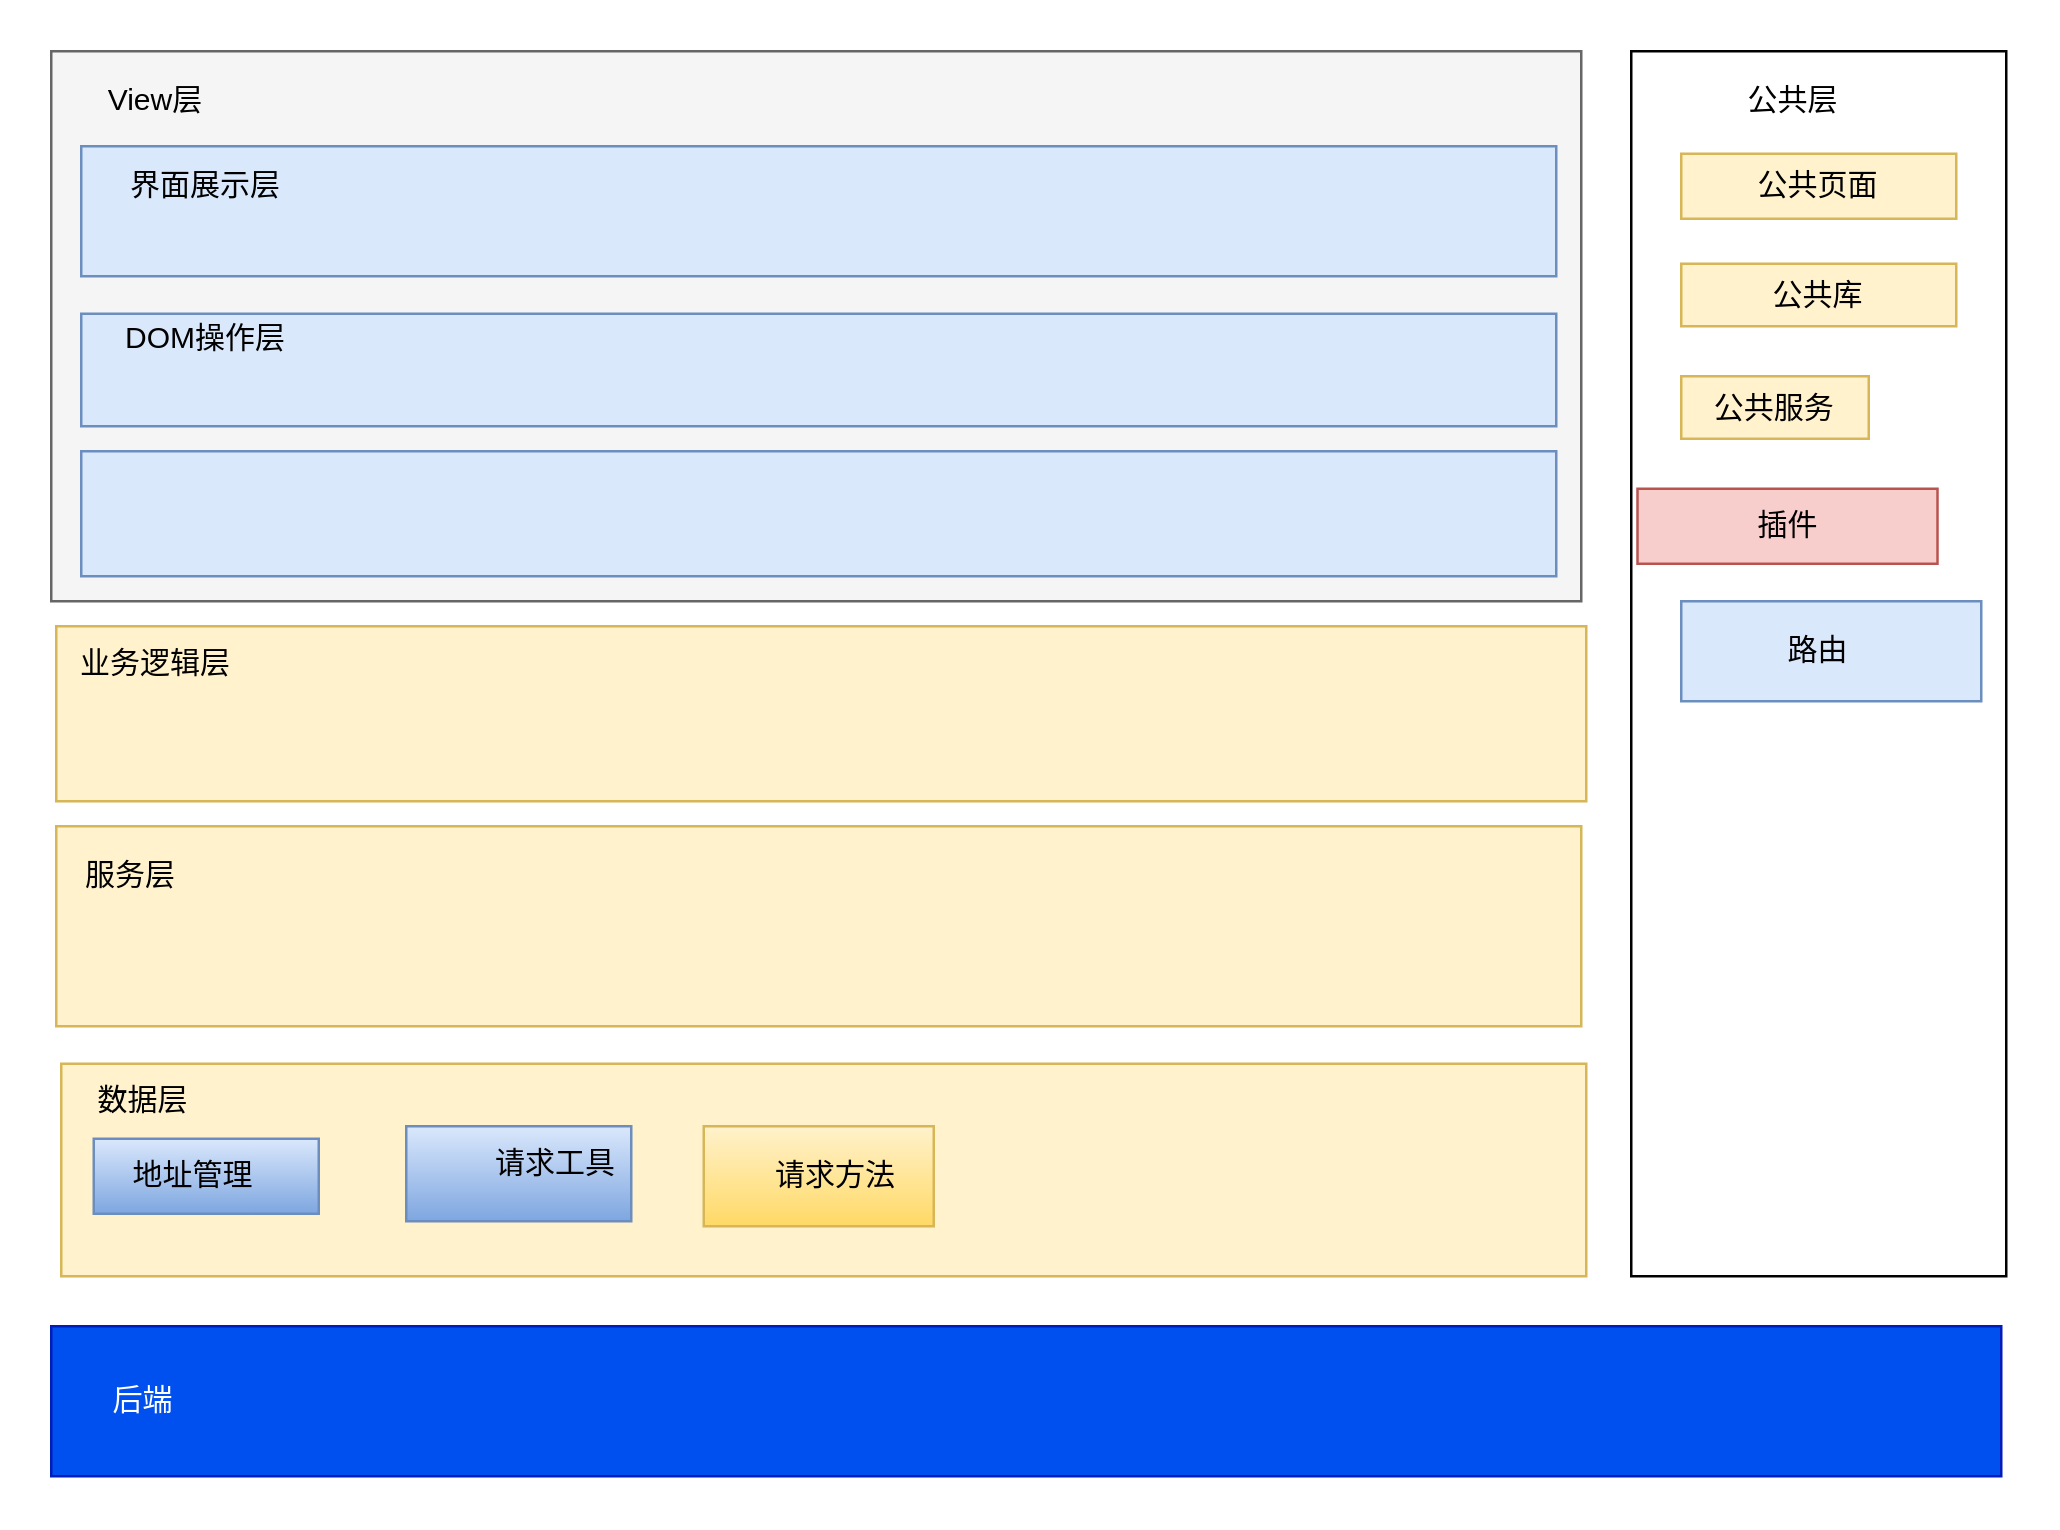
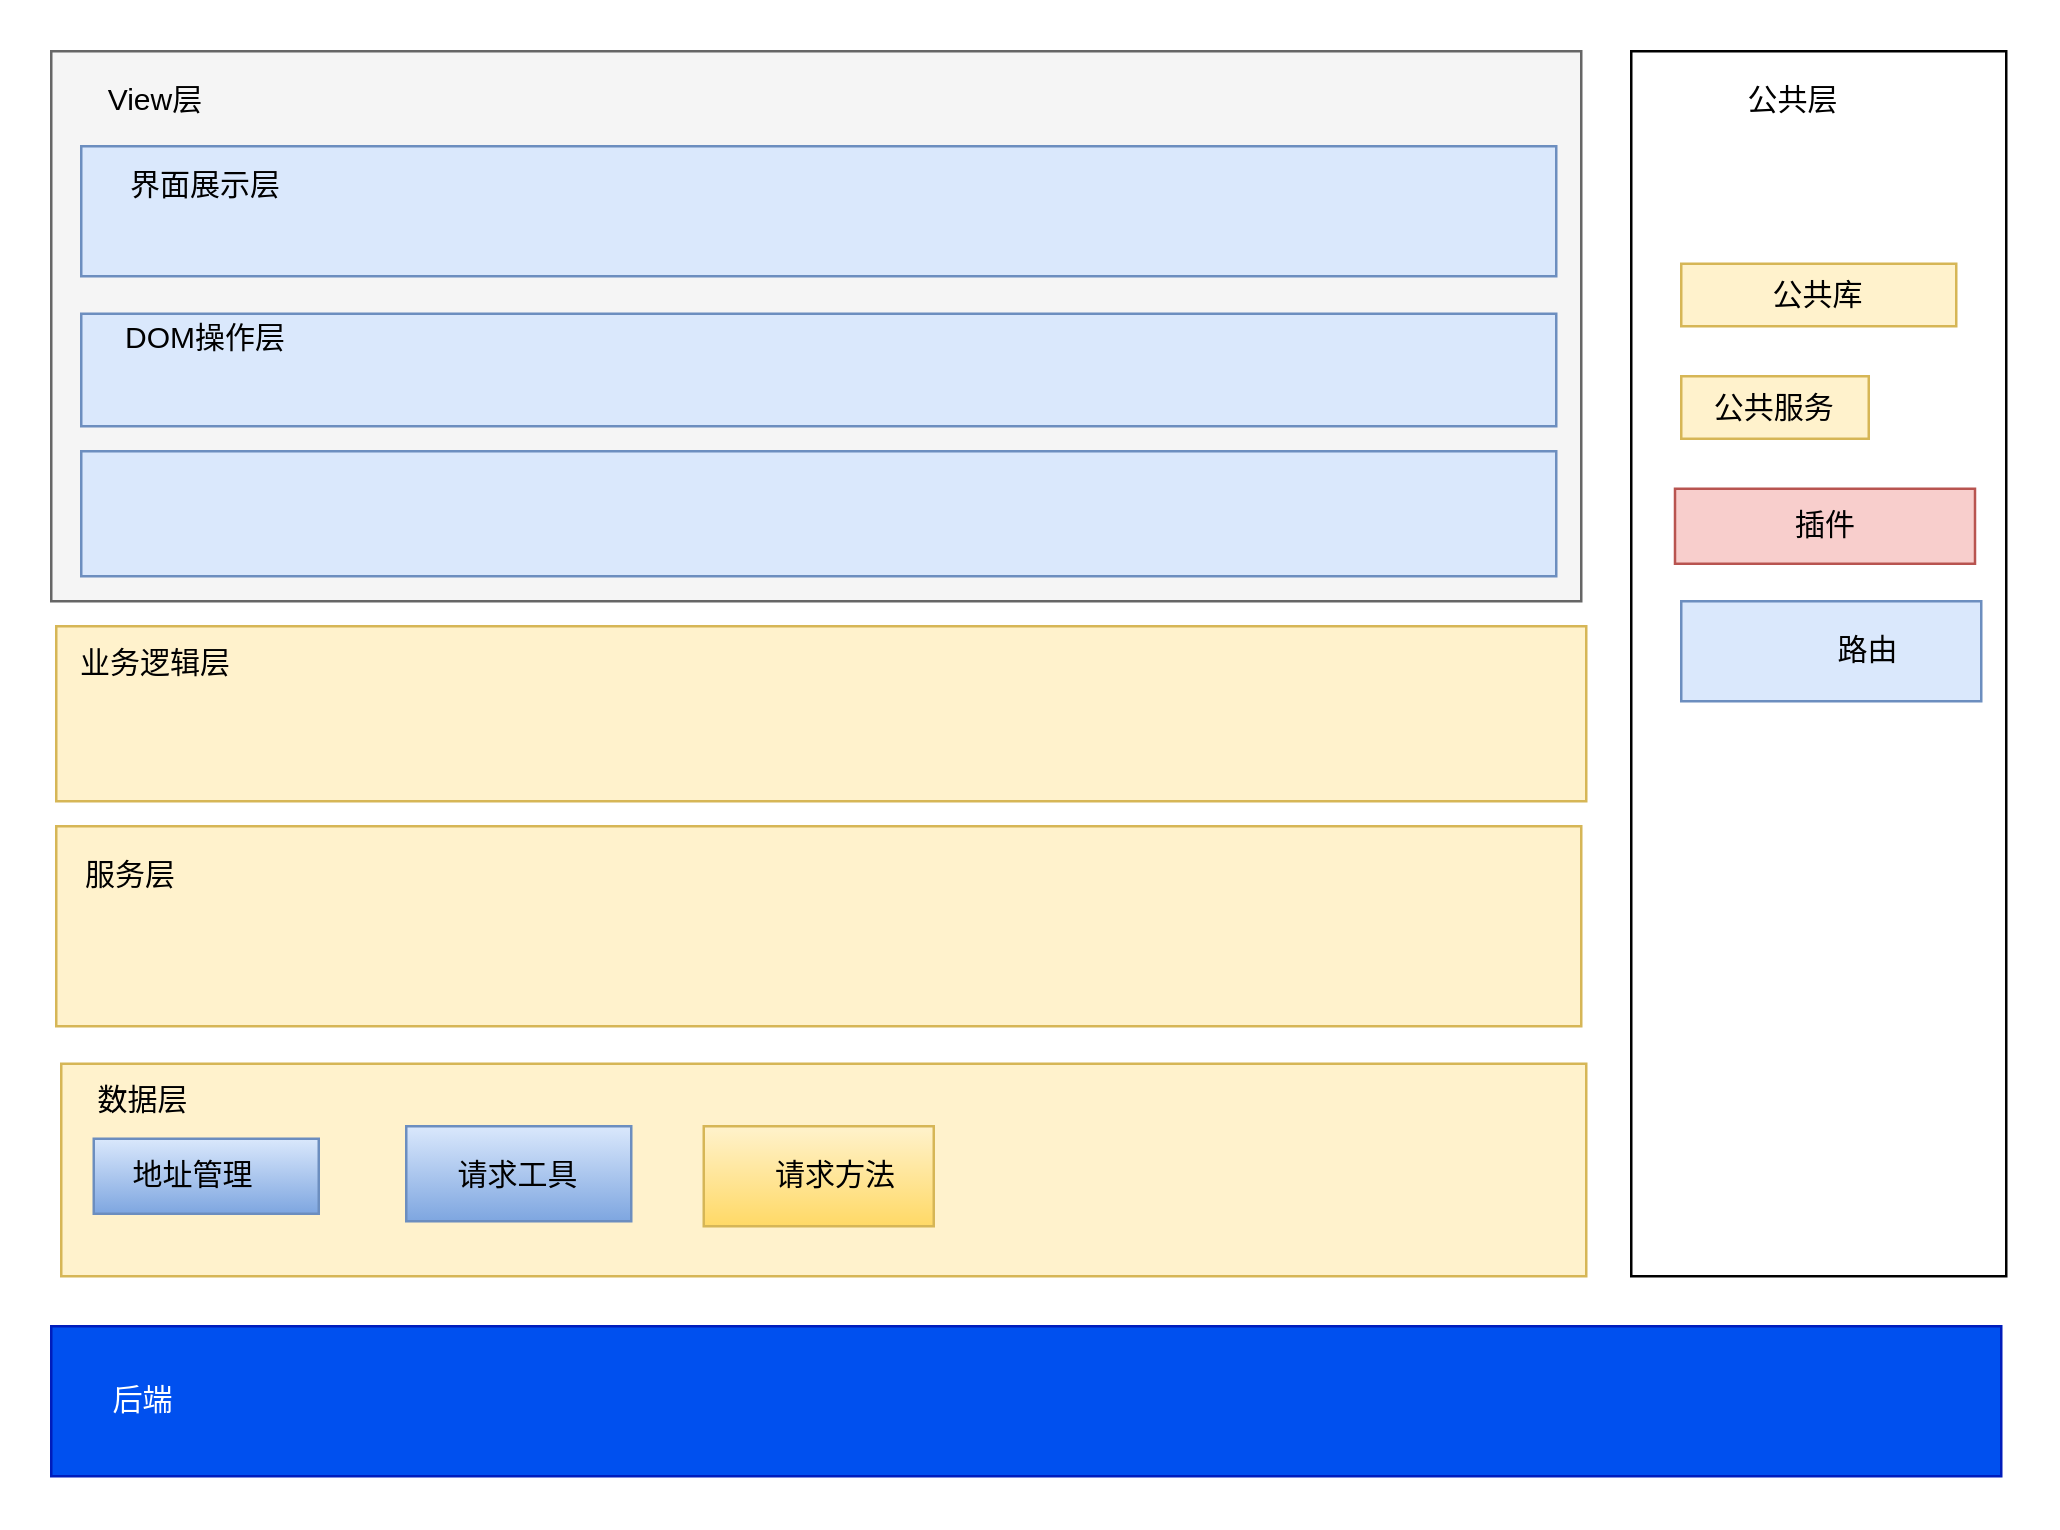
(1819, 186) -> none
(1788, 526) -> (1825, 526)
(1819, 651) -> (1869, 651)
(556, 1164) -> (519, 1176)
